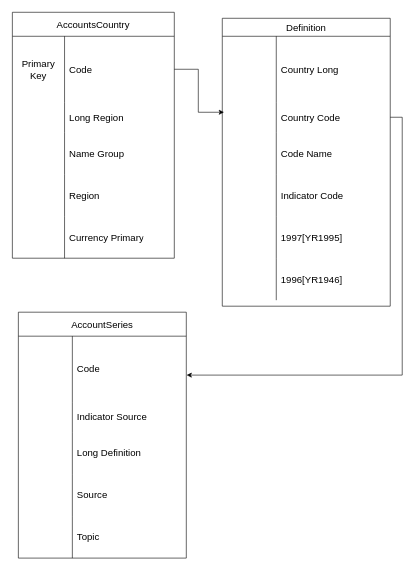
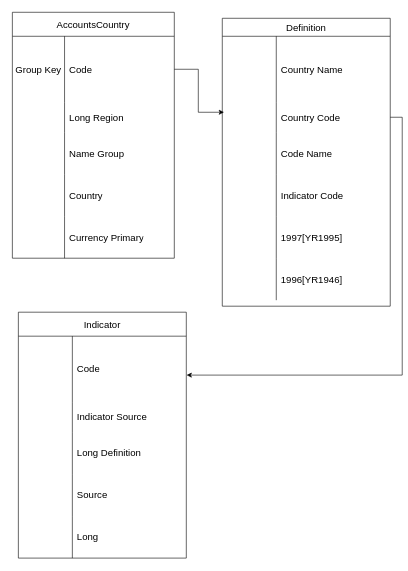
(38, 69) -> (38, 69)
(312, 69) -> (312, 69)
(84, 195) -> (88, 195)
(102, 325) -> (102, 325)
(89, 537) -> (88, 537)
